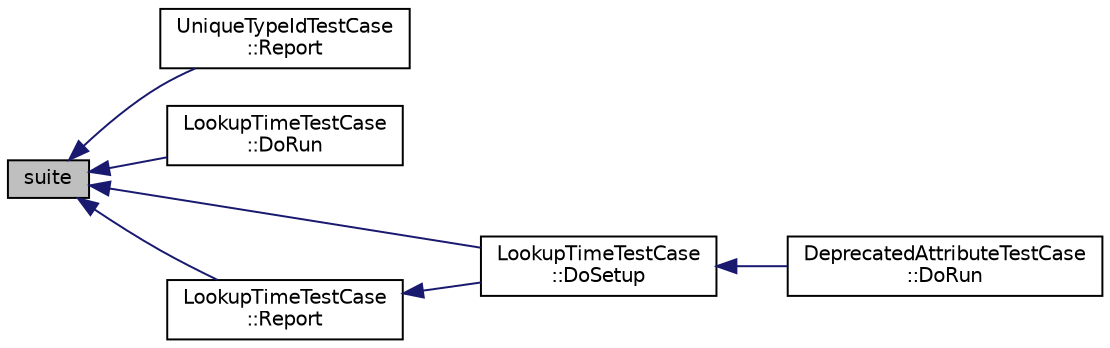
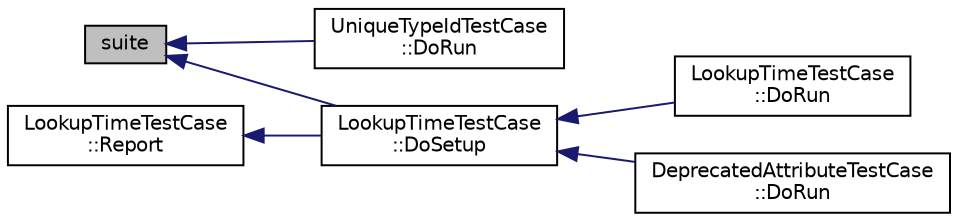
(285, 39) -> (439, 39)
(138, 163) -> (626, 109)
(155, 247) -> none
